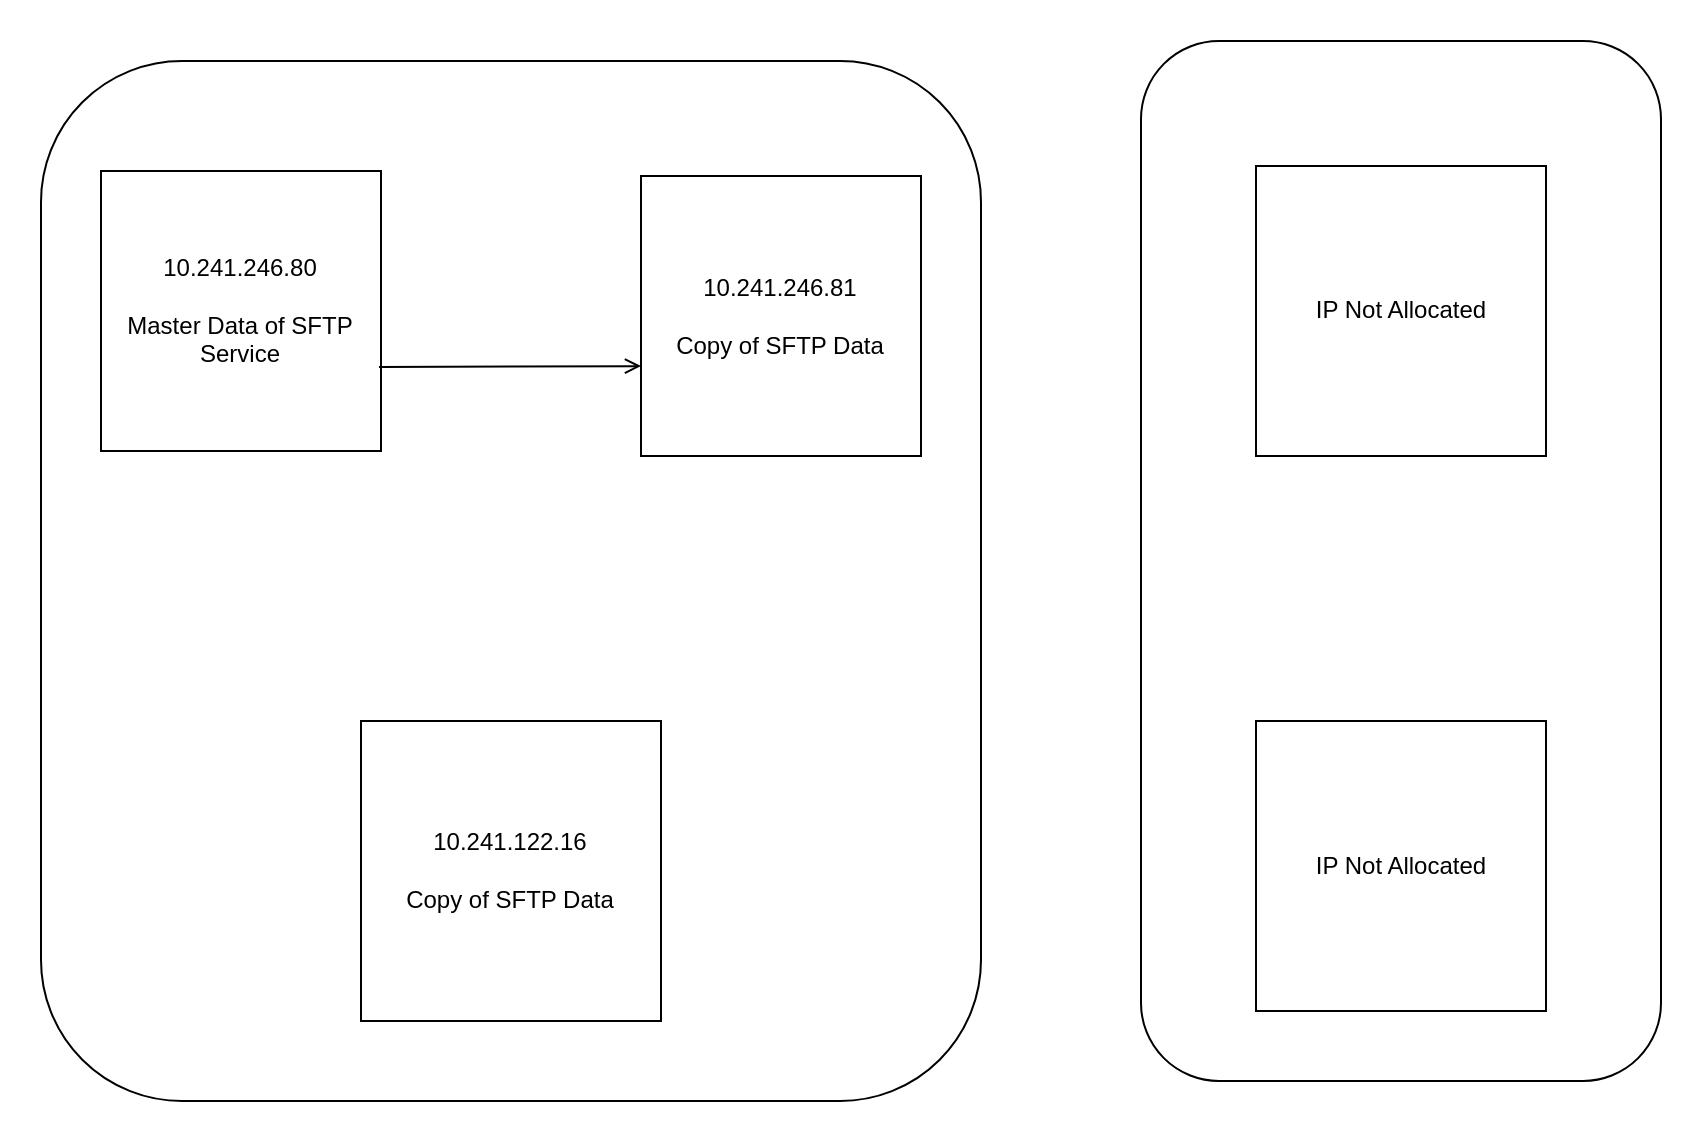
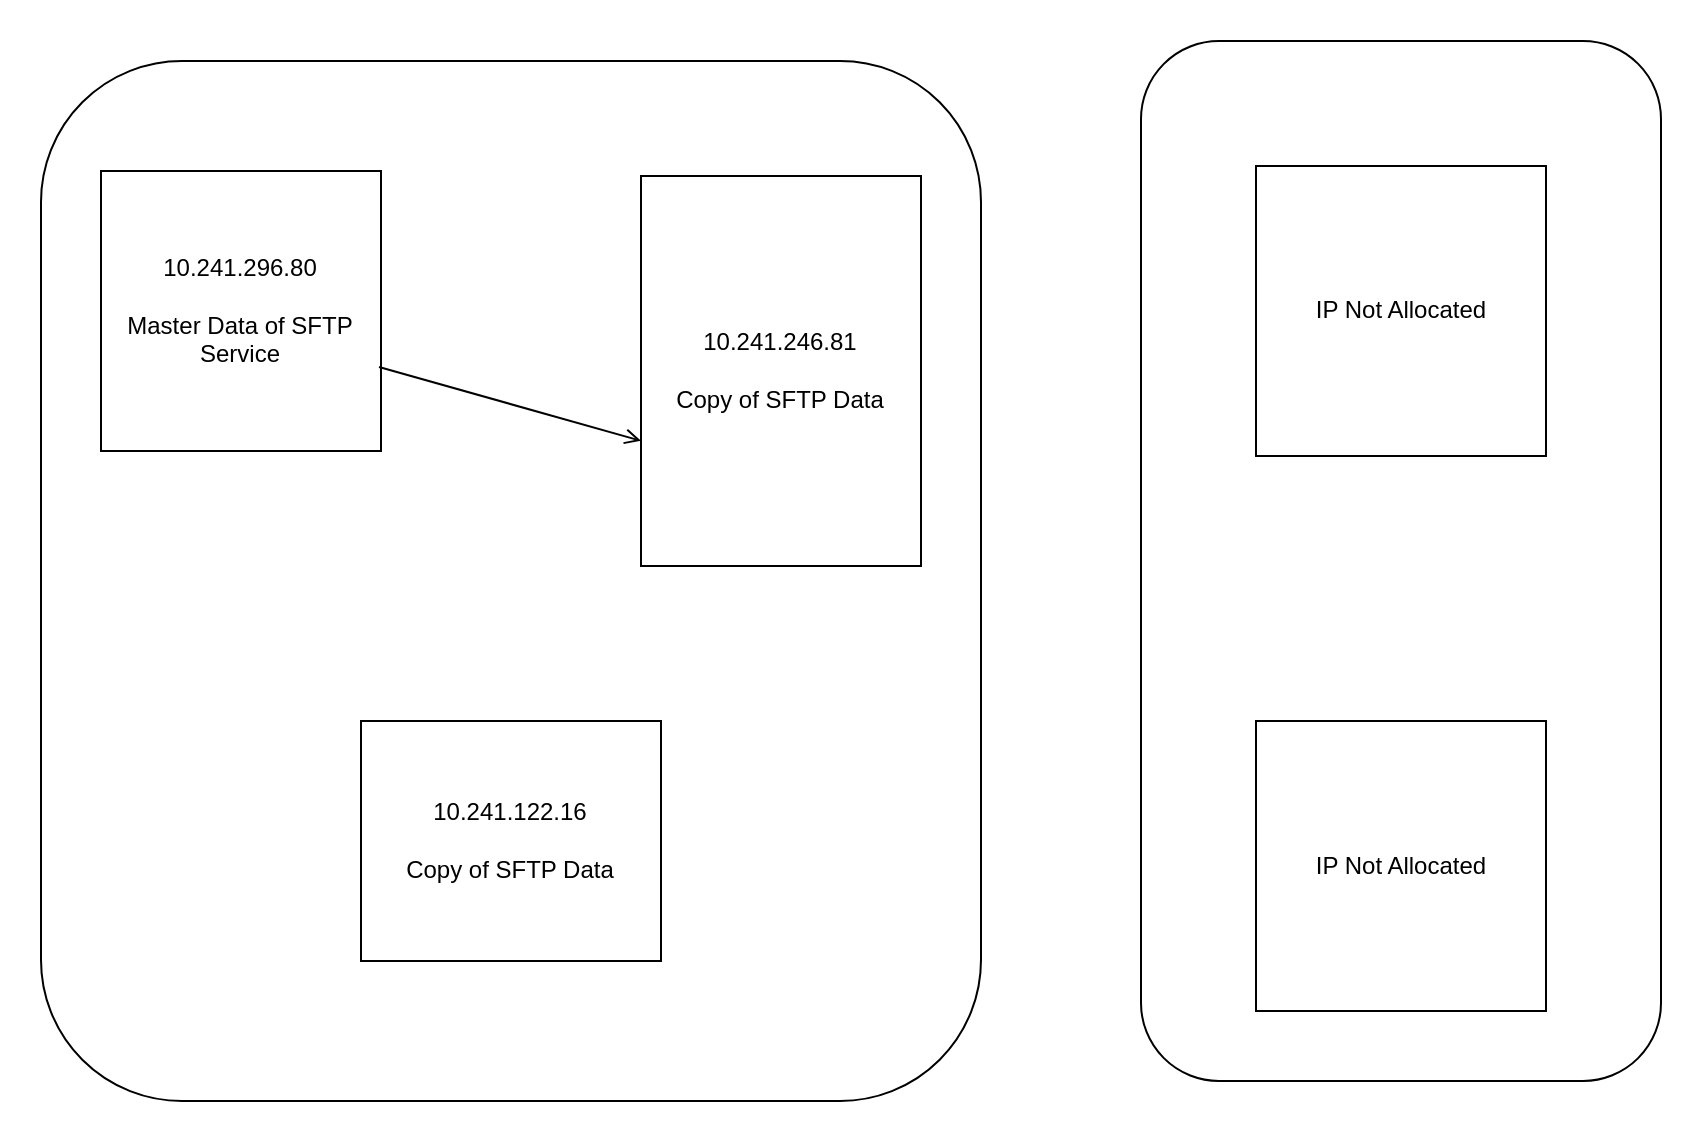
(241, 311) -> (241, 311)
(781, 316) -> (781, 371)
(511, 871) -> (511, 841)
